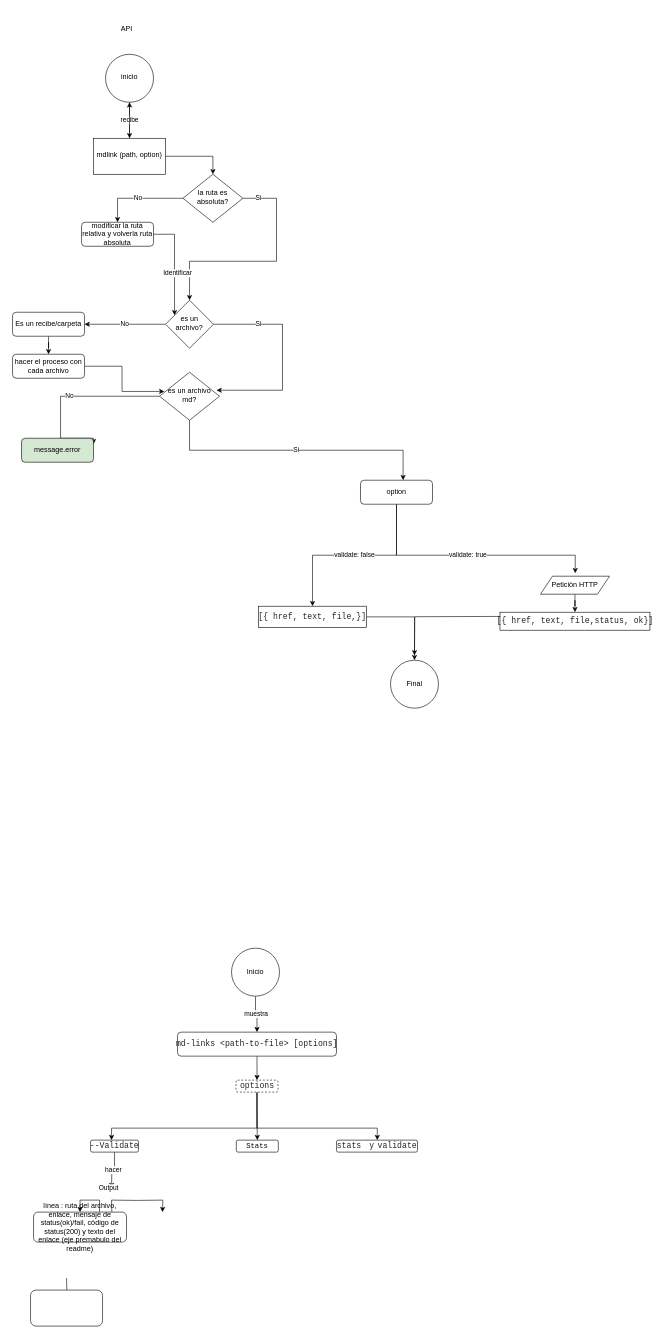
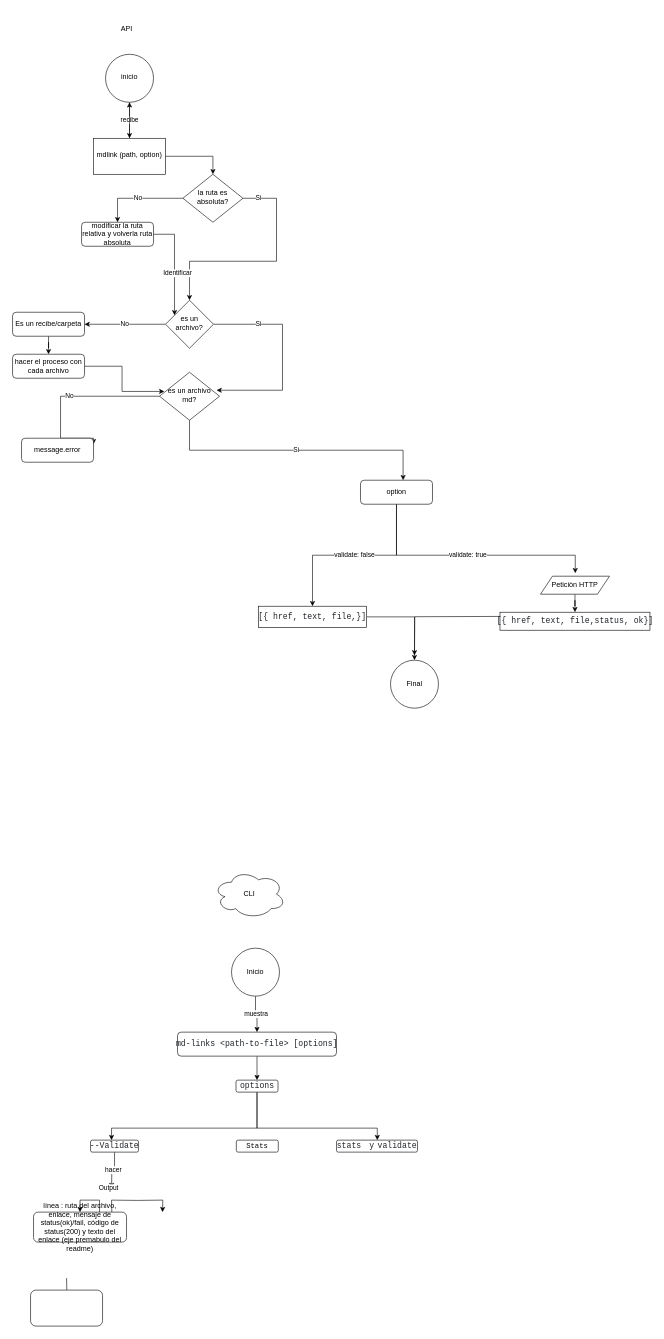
(57, 450) -> (57, 450)
none -> (249, 894)
(257, 1086) -> (257, 1086)
(257, 1134) -> none
